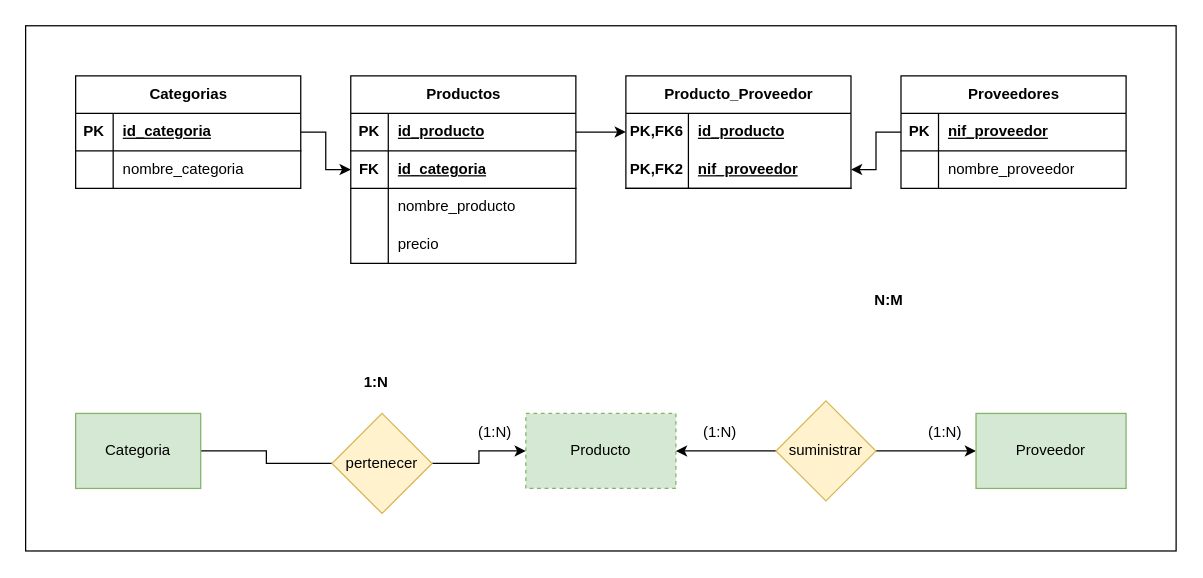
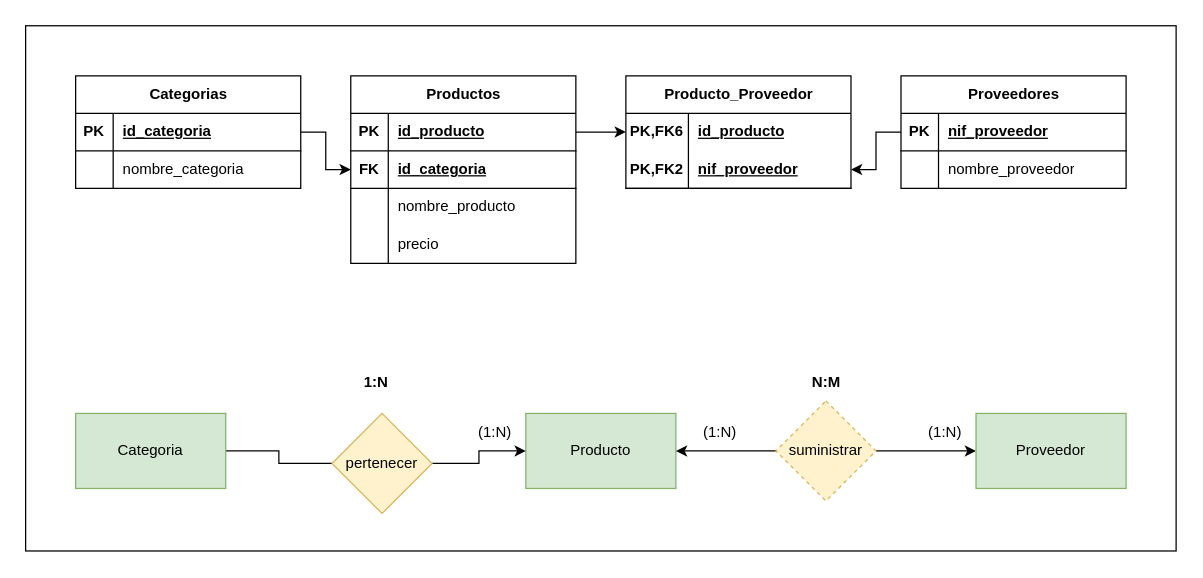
(888, 301) -> (826, 382)
(138, 451) -> (151, 451)
(601, 451) -> (601, 451)
(826, 451) -> (826, 451)
